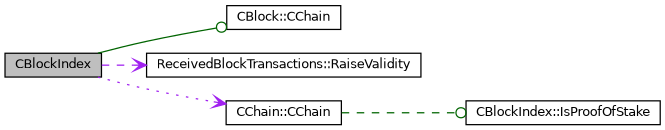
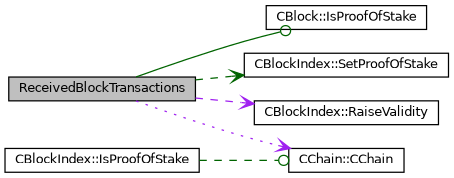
(284, 18) -> (346, 18)
(53, 65) -> (102, 89)
(284, 65) -> (346, 113)
none -> (346, 65)
(399, 113) -> (239, 160)
